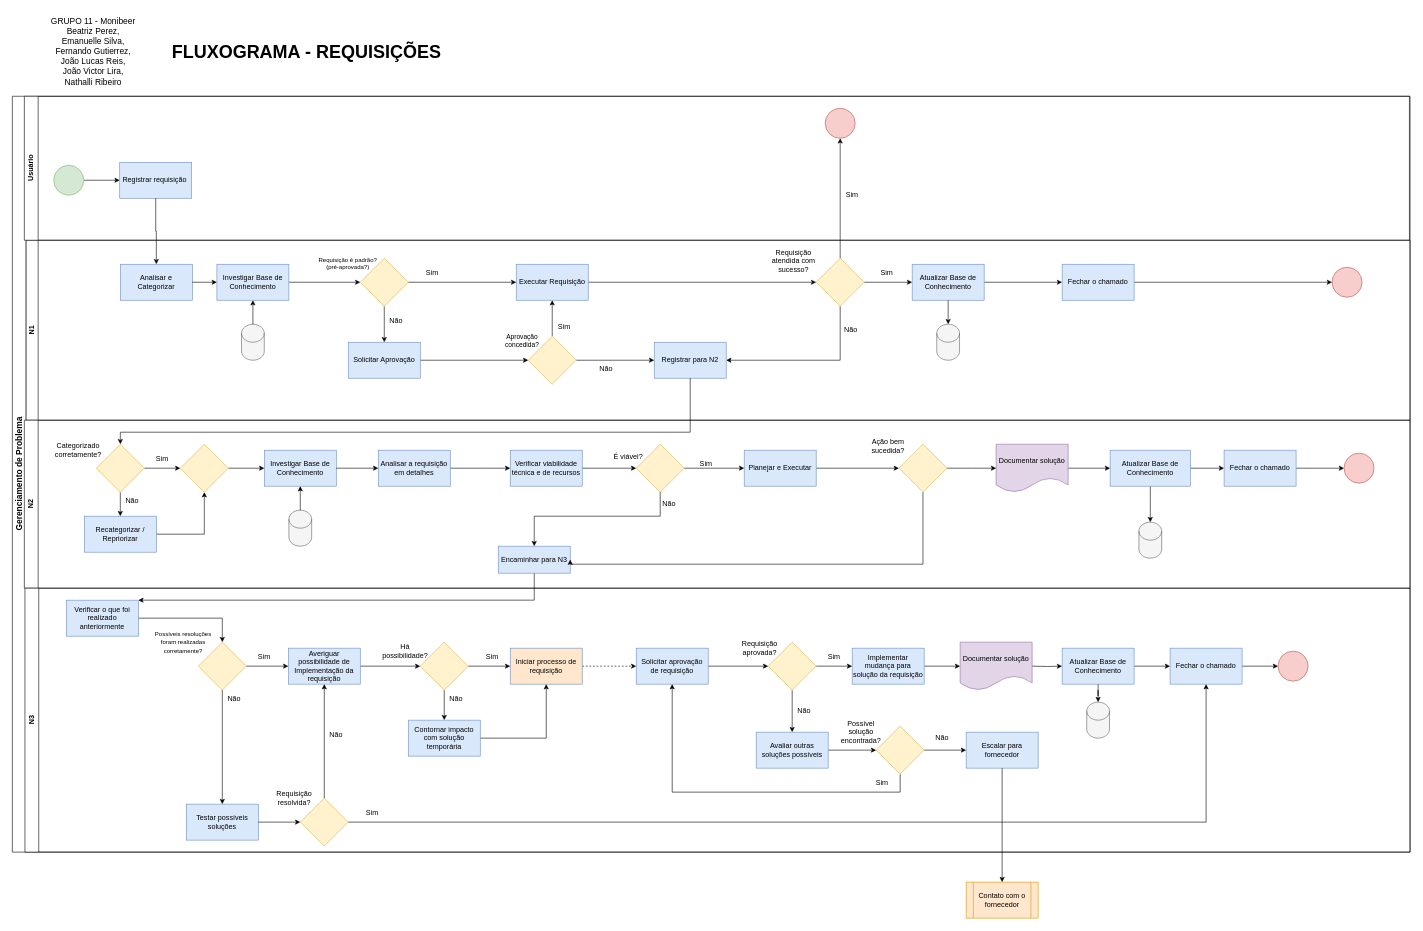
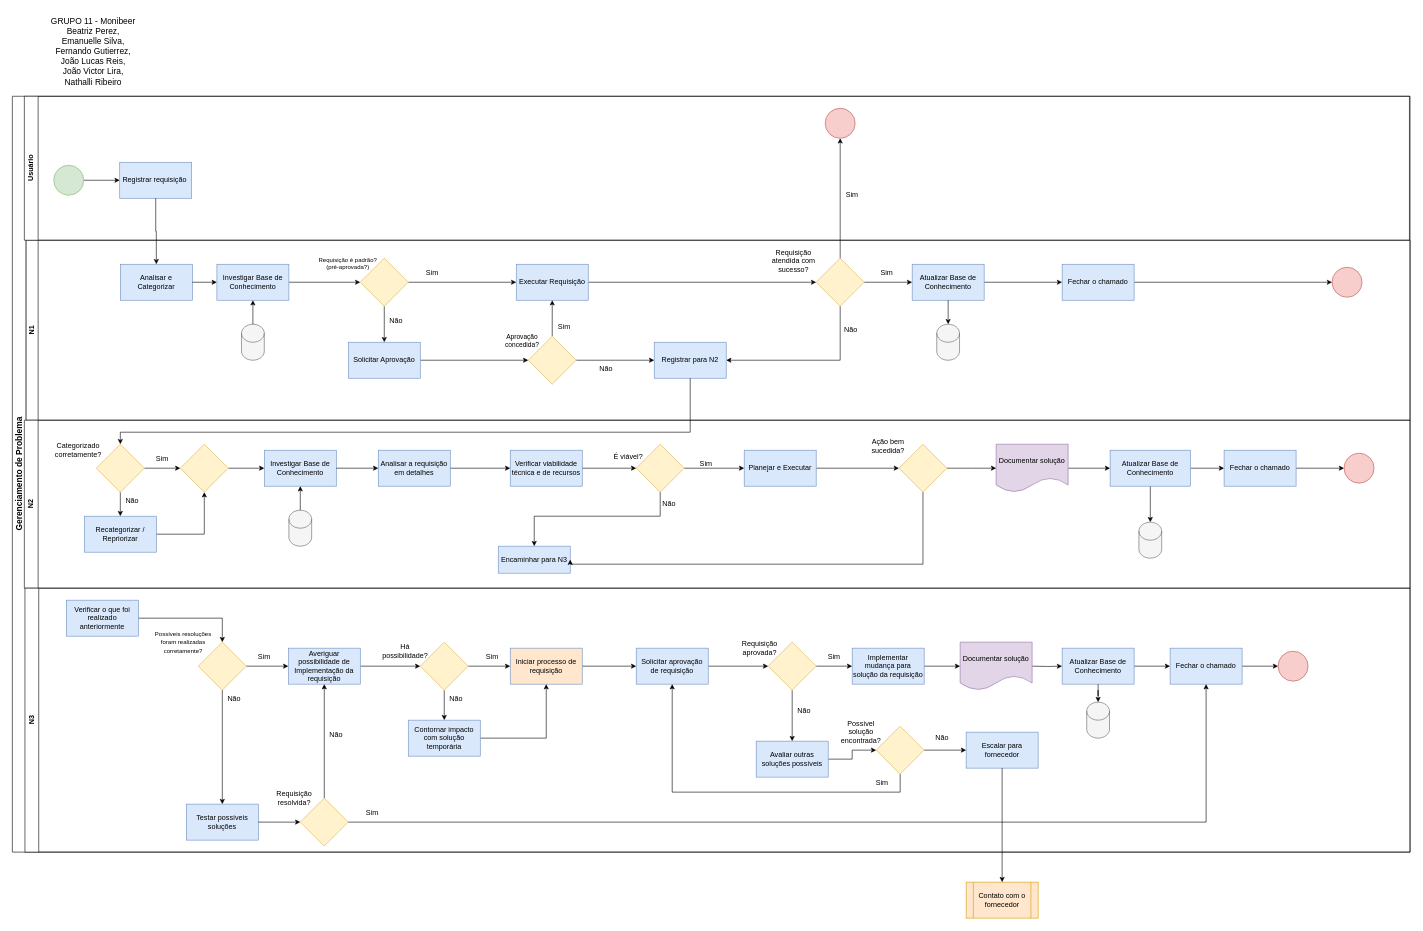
(306, 51) -> none
(143, 600) -> none
(607, 666) -> (607, 666)
(792, 750) -> (792, 759)
